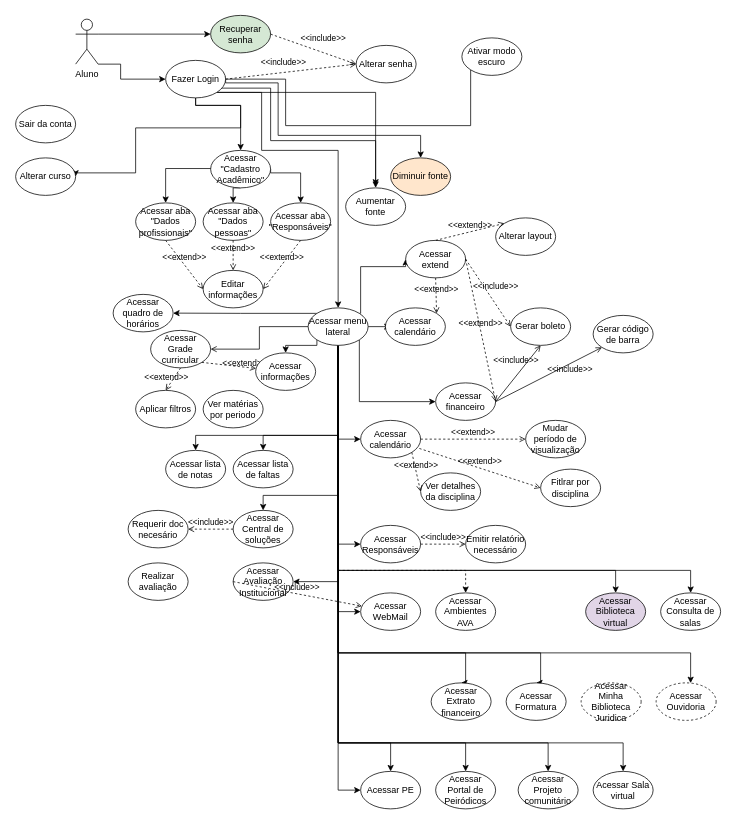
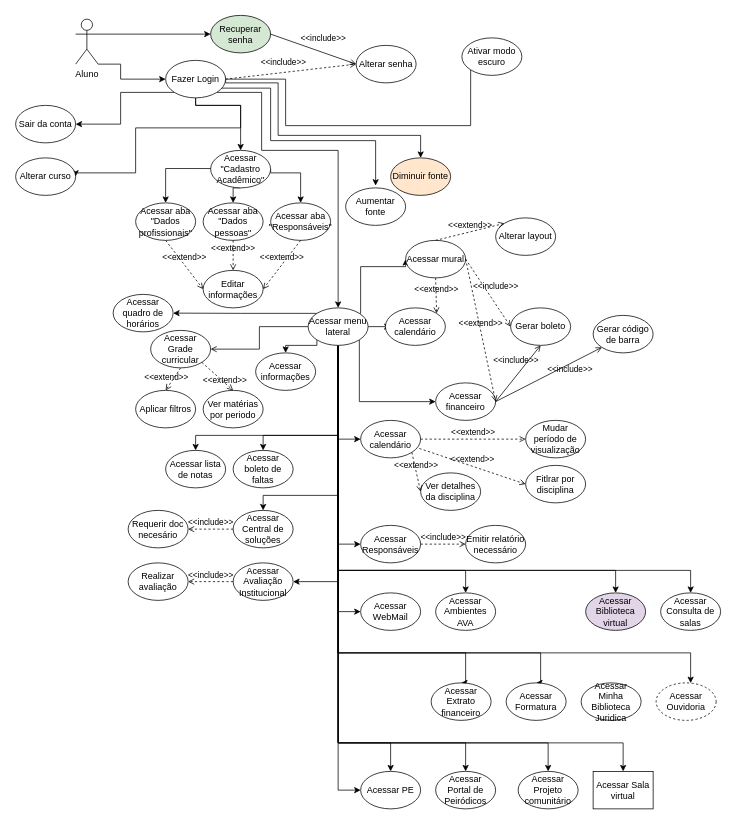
(311, 49) -> (311, 49)
(341, 92) -> (131, 92)
(435, 259) -> (435, 259)
(228, 365) -> (217, 376)
(263, 469) -> (263, 469)
(570, 488) -> (555, 484)
(465, 580) -> (465, 580)
(296, 594) -> (212, 582)
(611, 702) -> (611, 702)
(623, 790) -> (623, 790)
